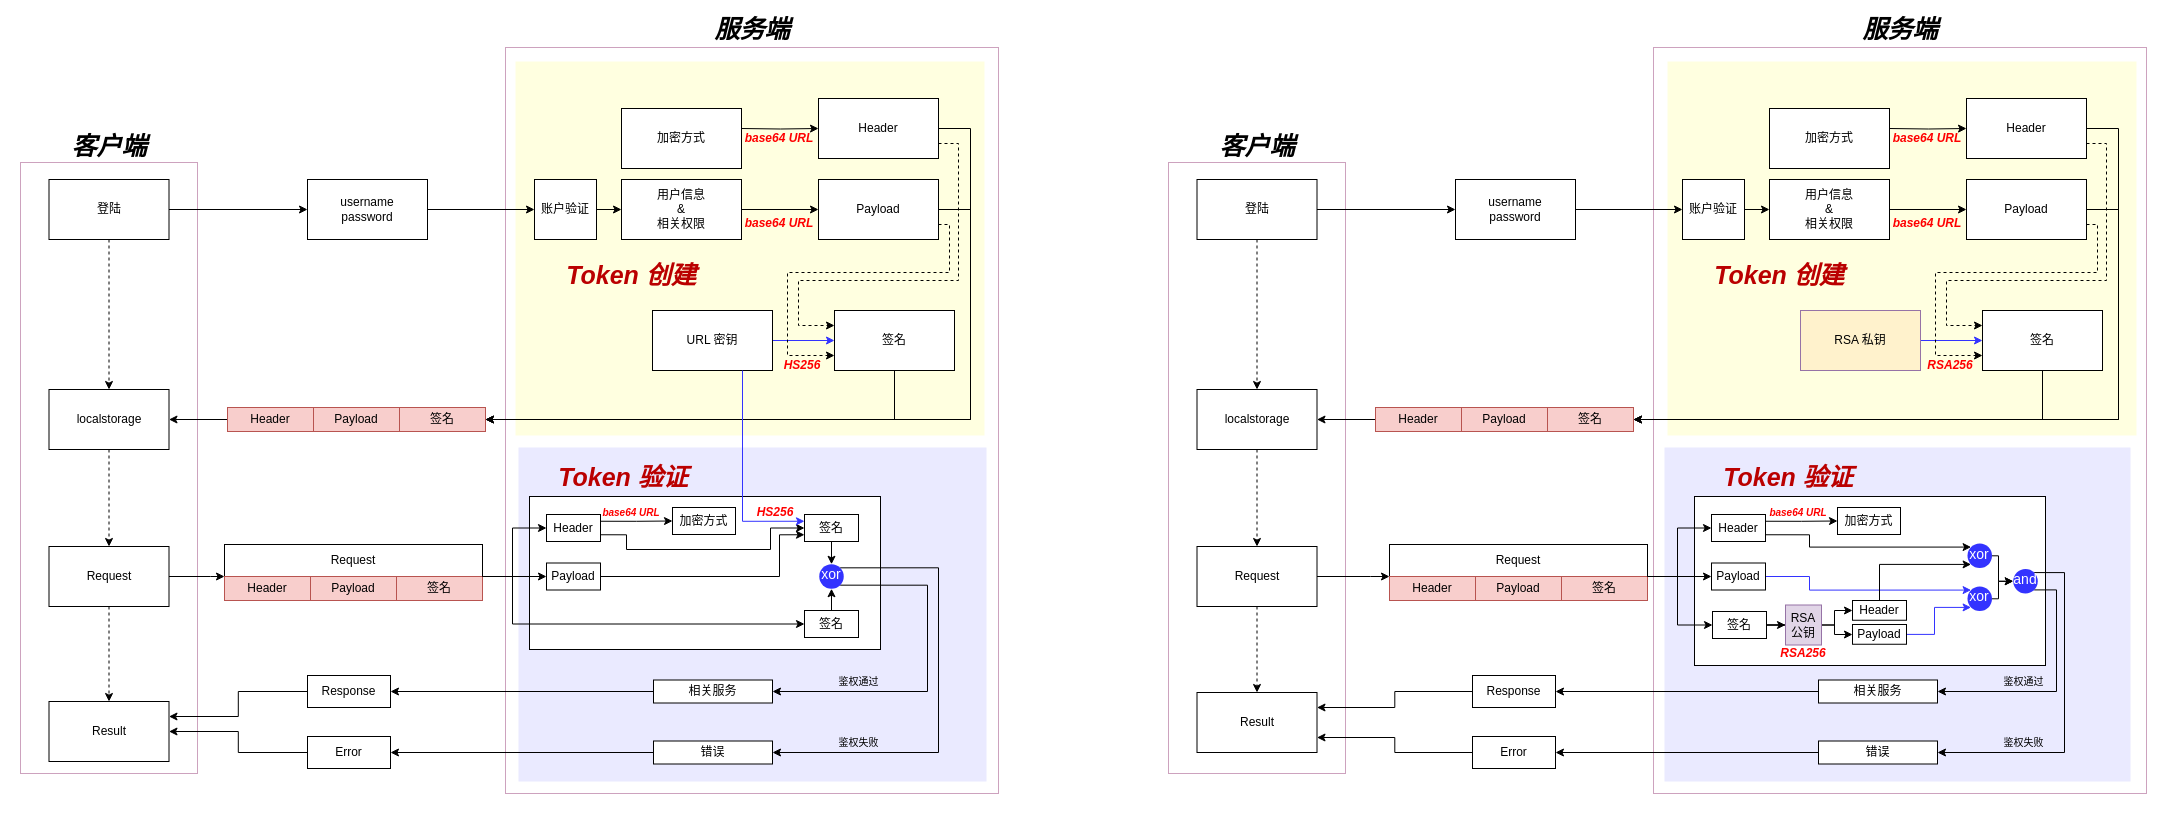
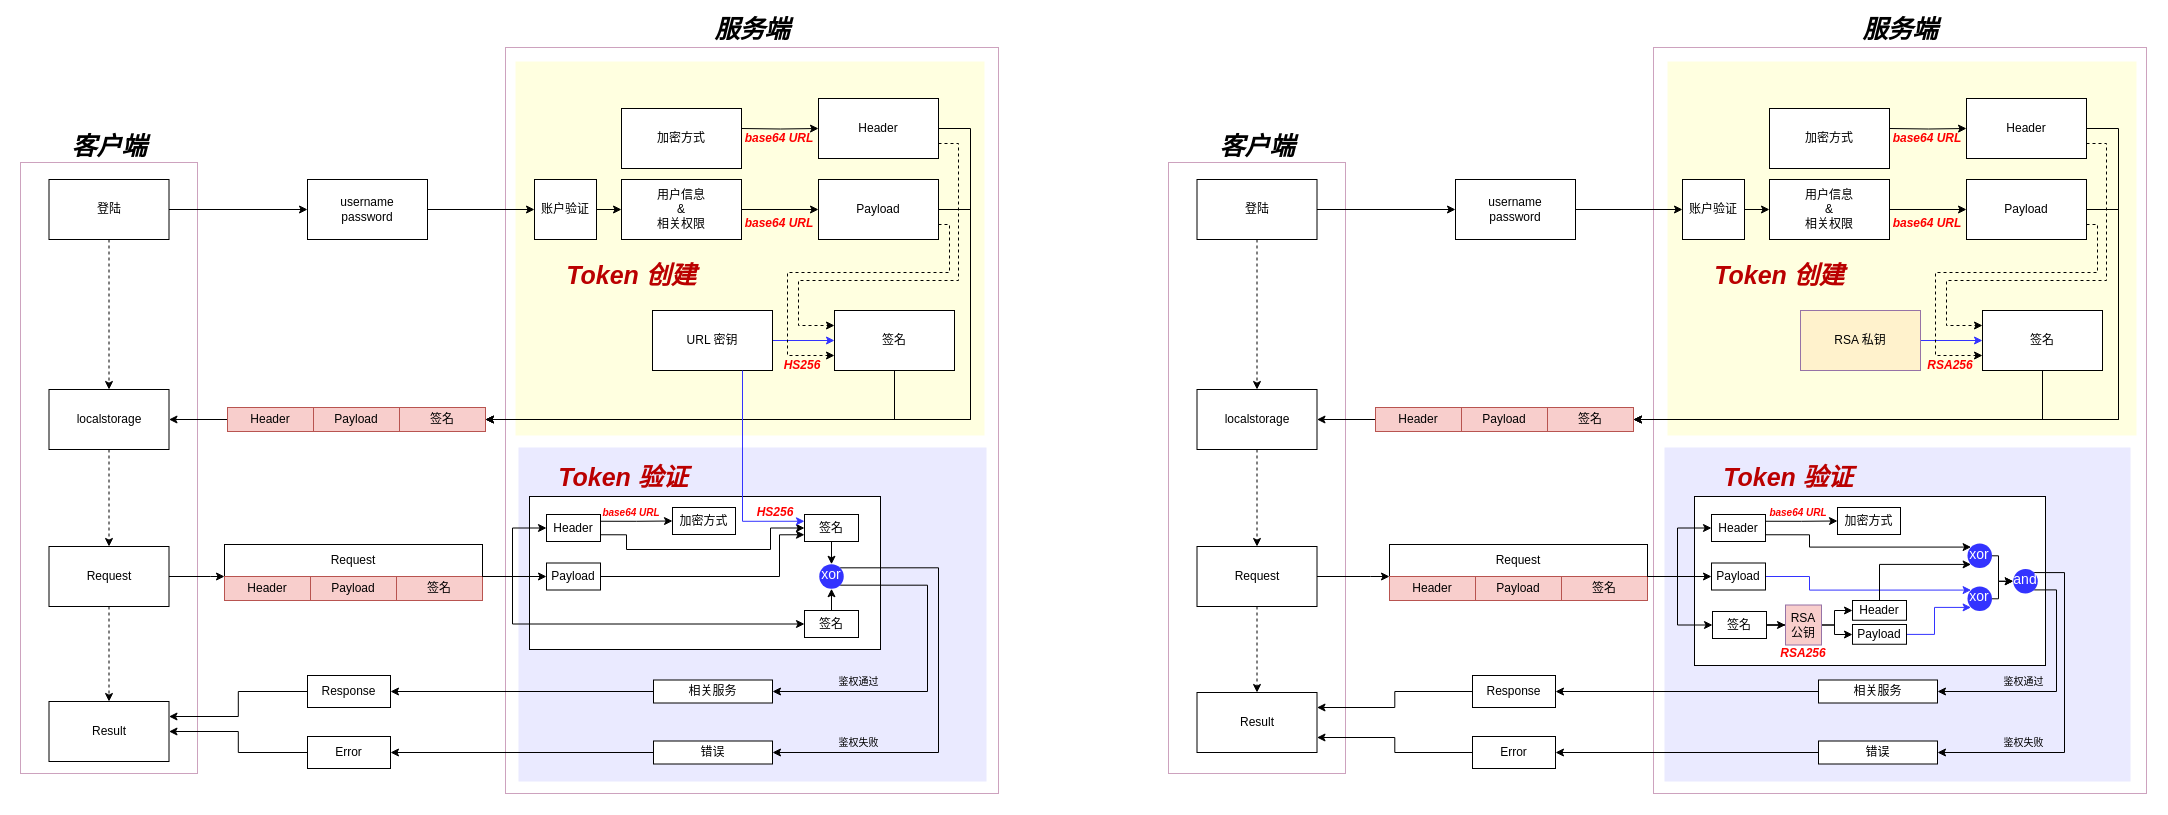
(1804, 625) -> (1804, 625)
